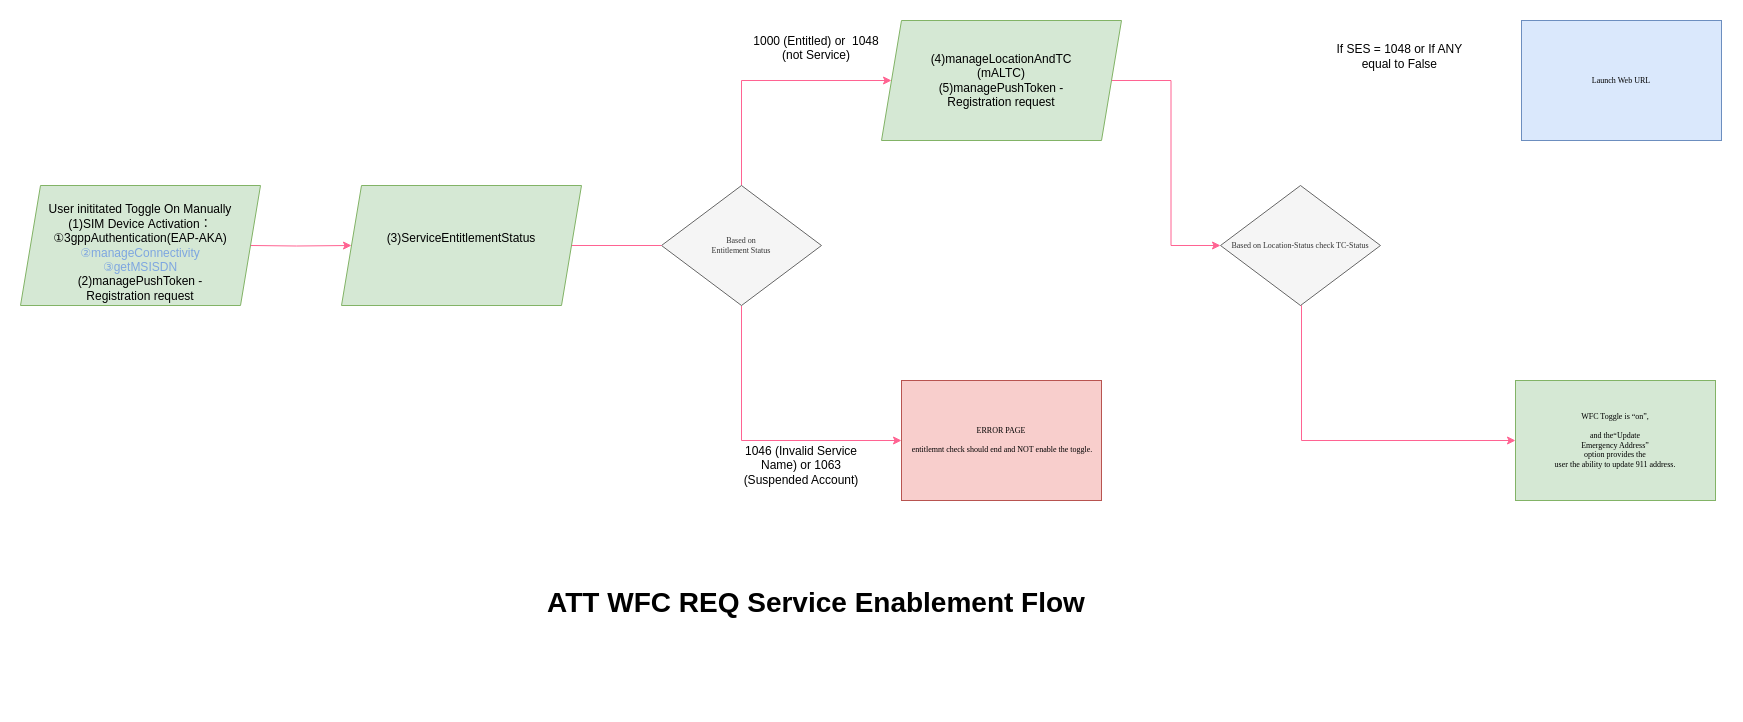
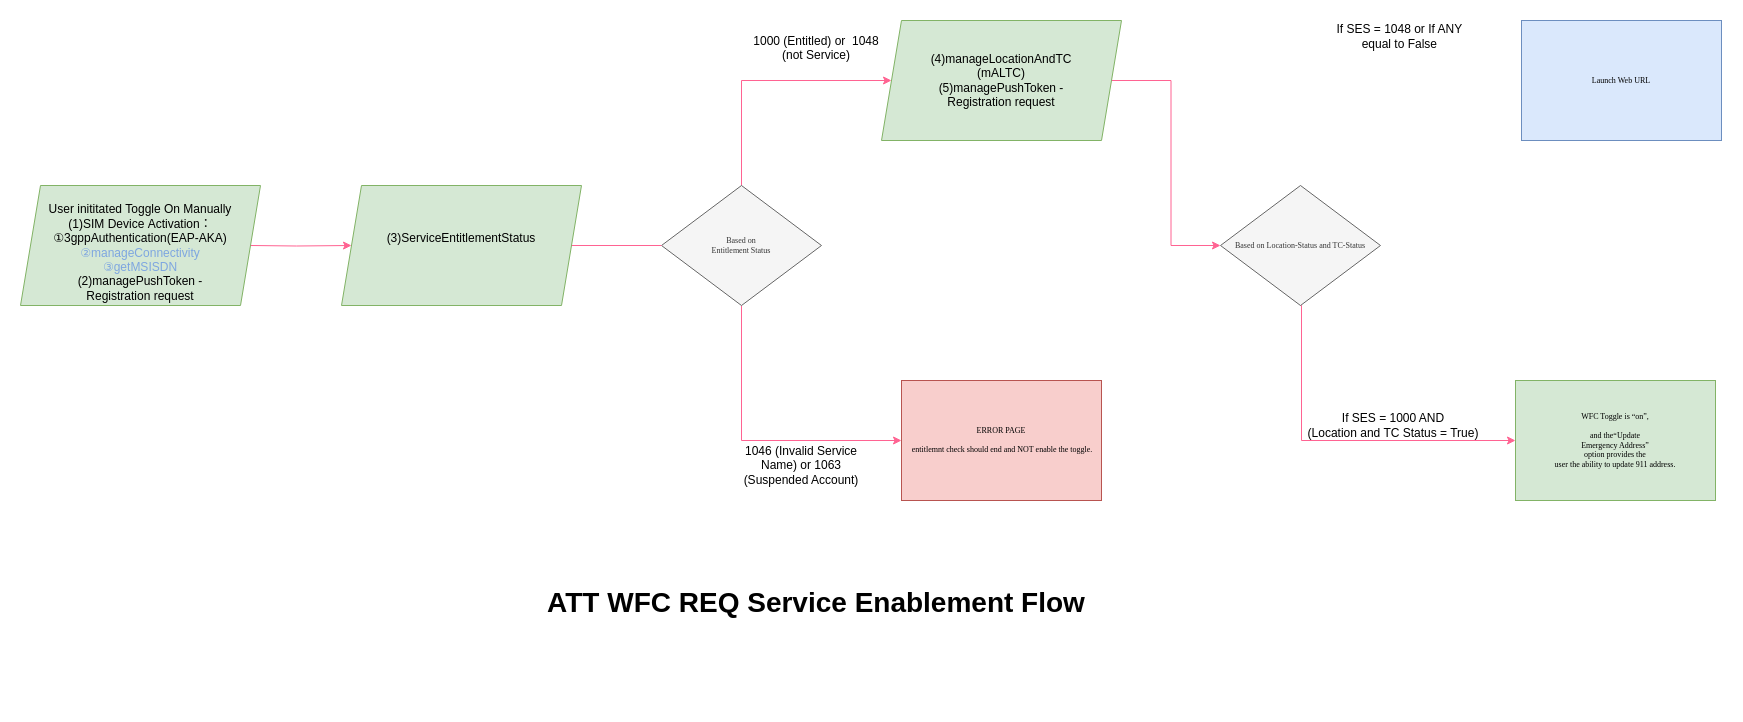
(1402, 57) -> (1402, 37)
(1301, 246) -> (1301, 246)
none -> (1394, 426)
